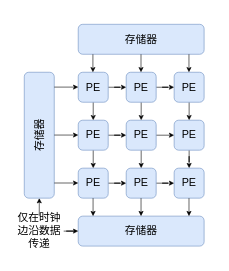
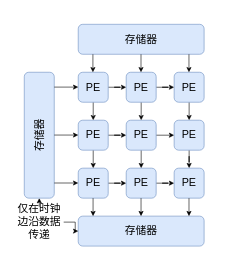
(39, 231) -> (39, 222)
